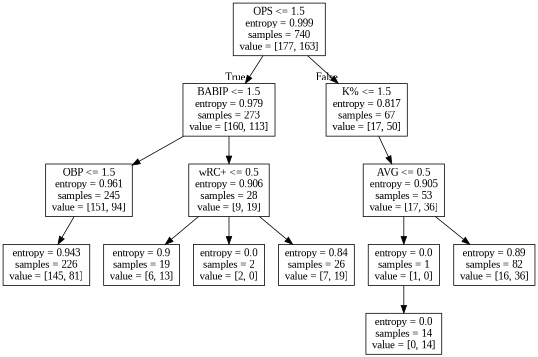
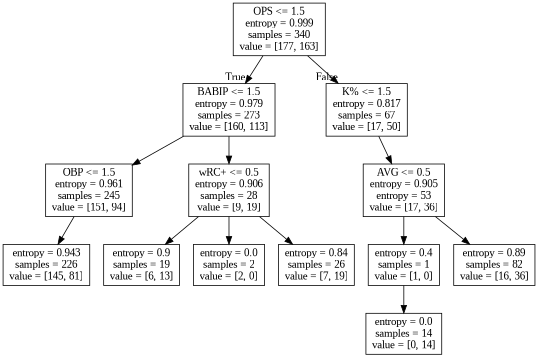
(279, 29) -> (279, 29)
(404, 190) -> (404, 190)
(404, 265) -> (404, 265)
